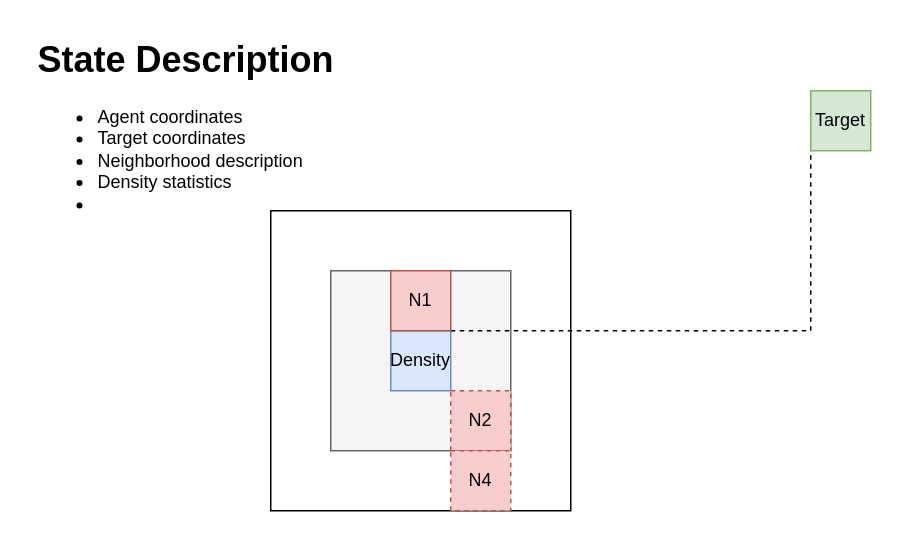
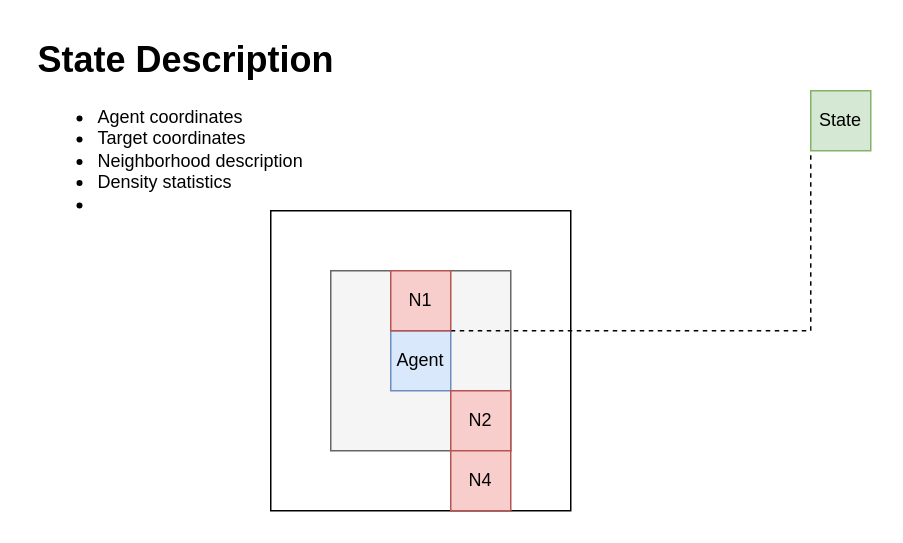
(841, 121) -> (841, 121)
(421, 361) -> (421, 361)
(481, 421) -> (481, 421)
(481, 481) -> (481, 481)
